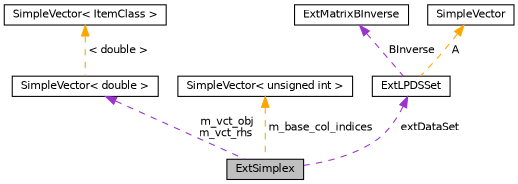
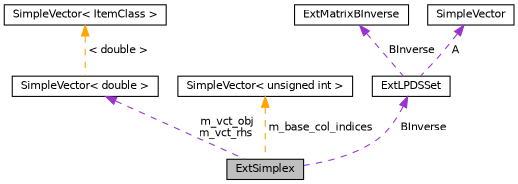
(440, 56) -> (440, 56)
(428, 128) -> (422, 128)
